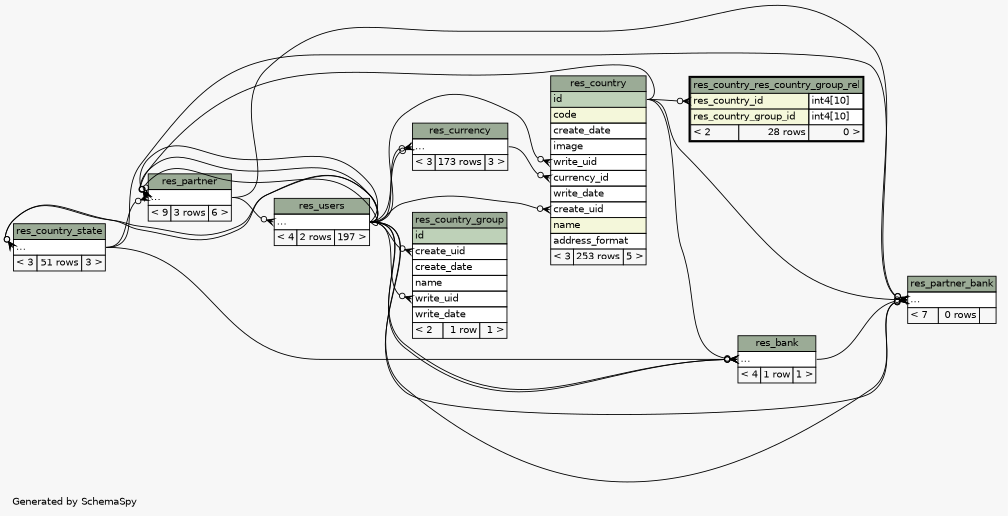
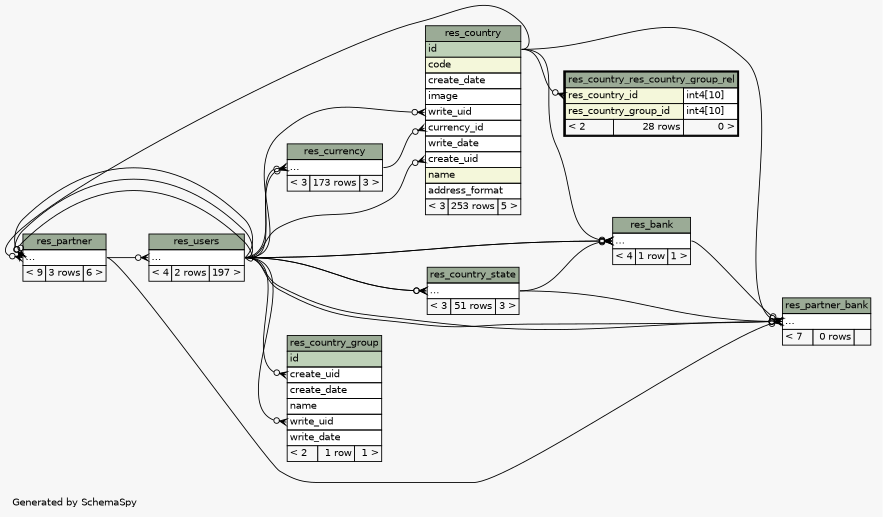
(125, 229) -> none
